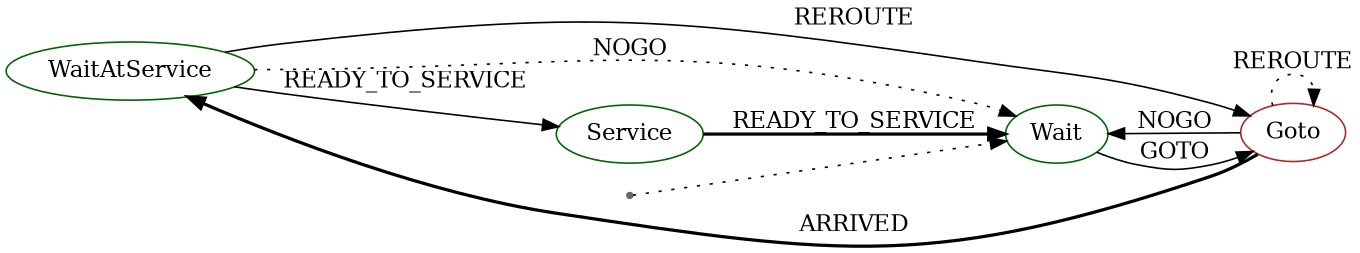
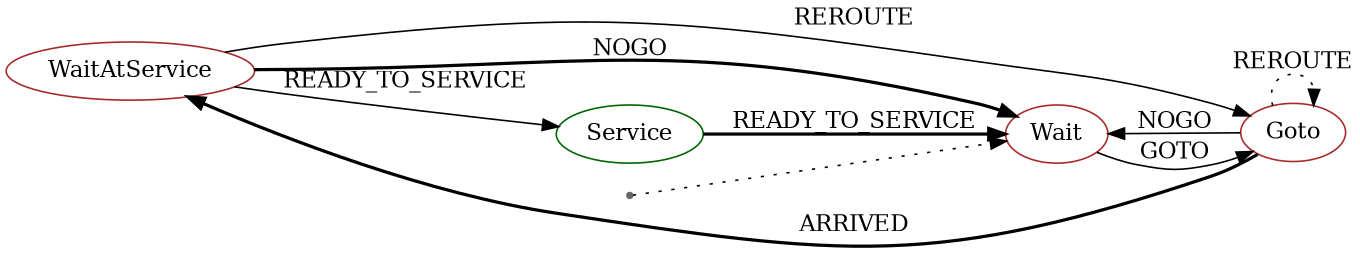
(629, 60) -> (629, 60)
(130, 71) -> (130, 71)
(1057, 134) -> (1057, 134)
